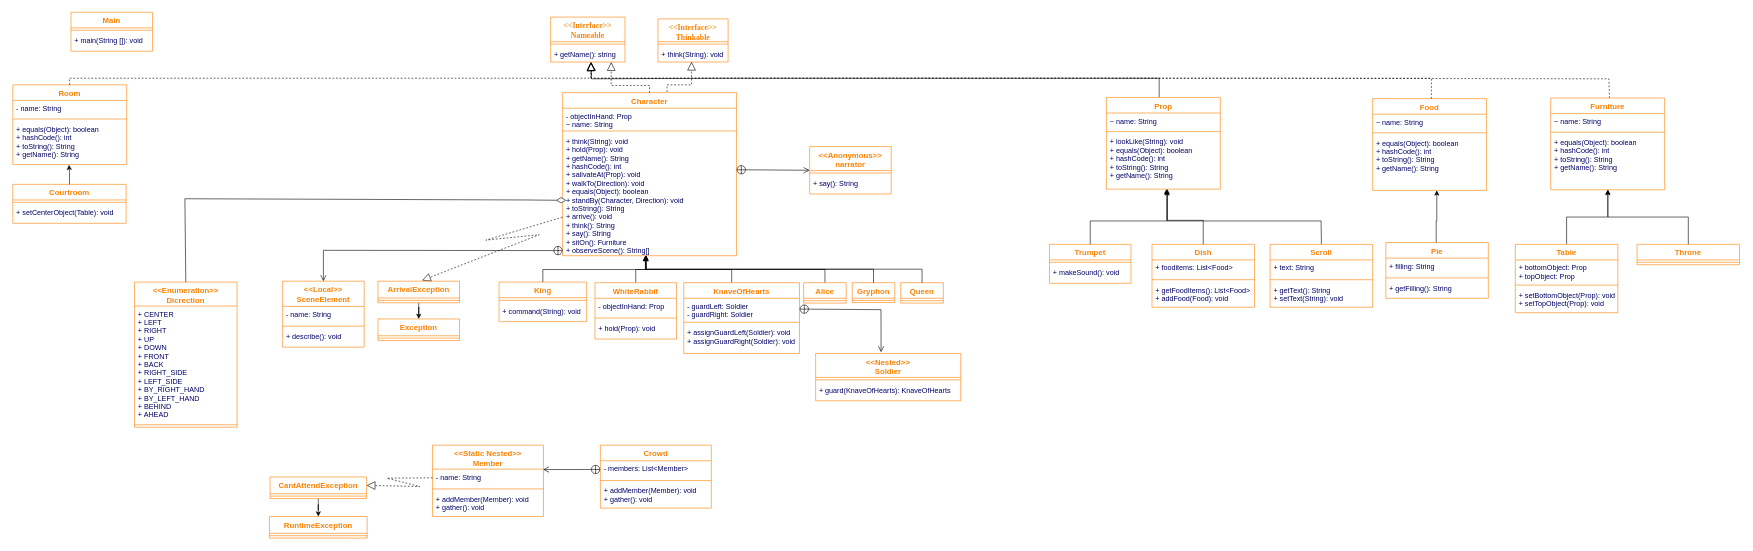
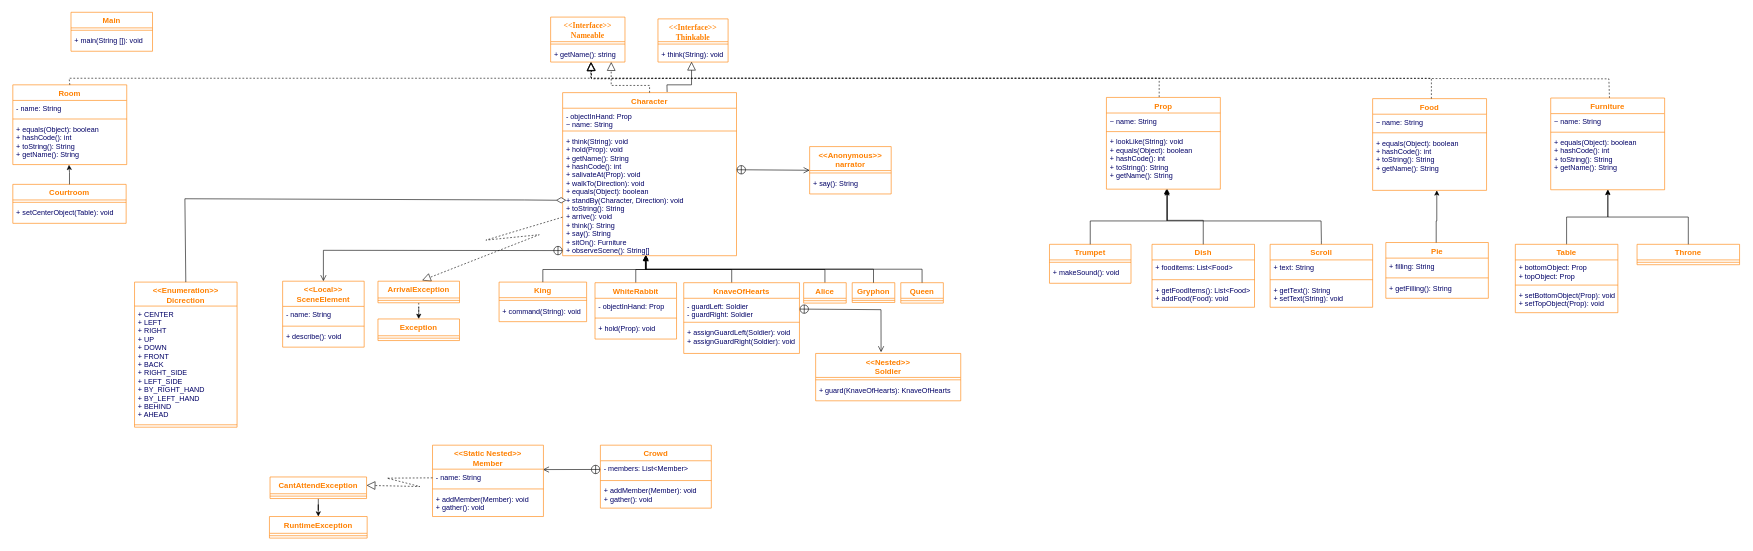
(683, 85) -> (683, 85)
(1159, 88) -> (1159, 88)
(419, 314) -> (419, 314)
